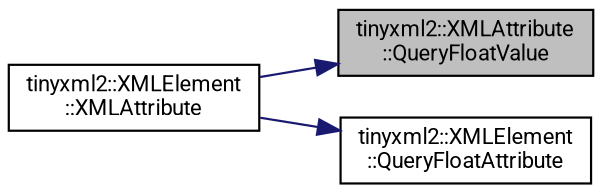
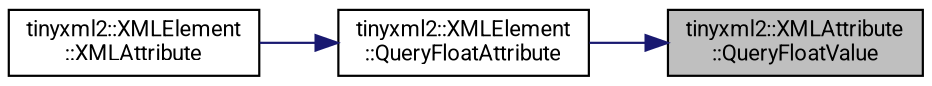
(288, 72) -> (617, 43)
